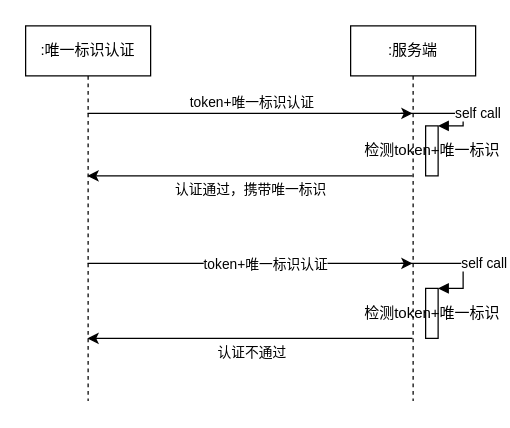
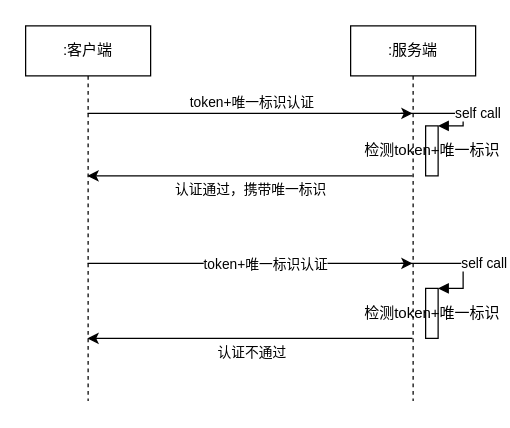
(88, 51) -> (88, 51)
